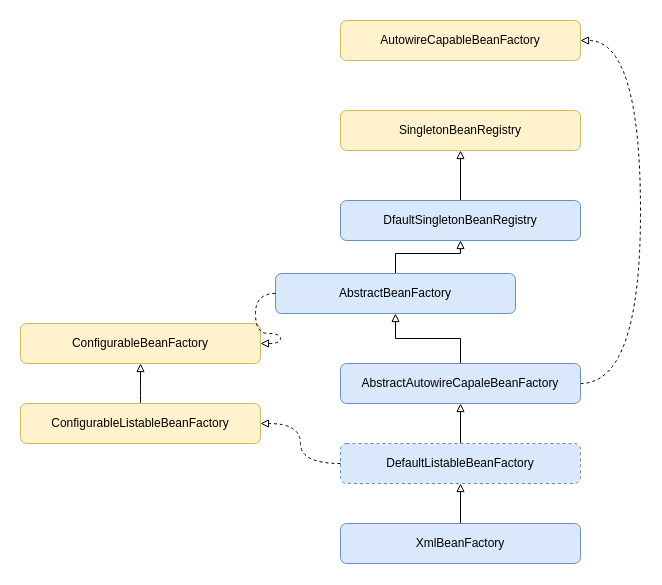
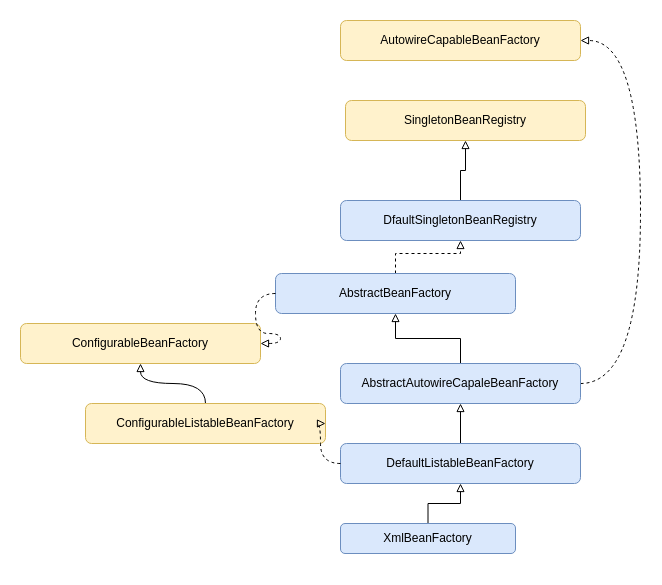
(461, 131) -> (466, 121)
(421, 254) -> (421, 254)
(141, 424) -> (206, 424)
(461, 464) -> (461, 464)
(461, 544) -> (428, 539)
